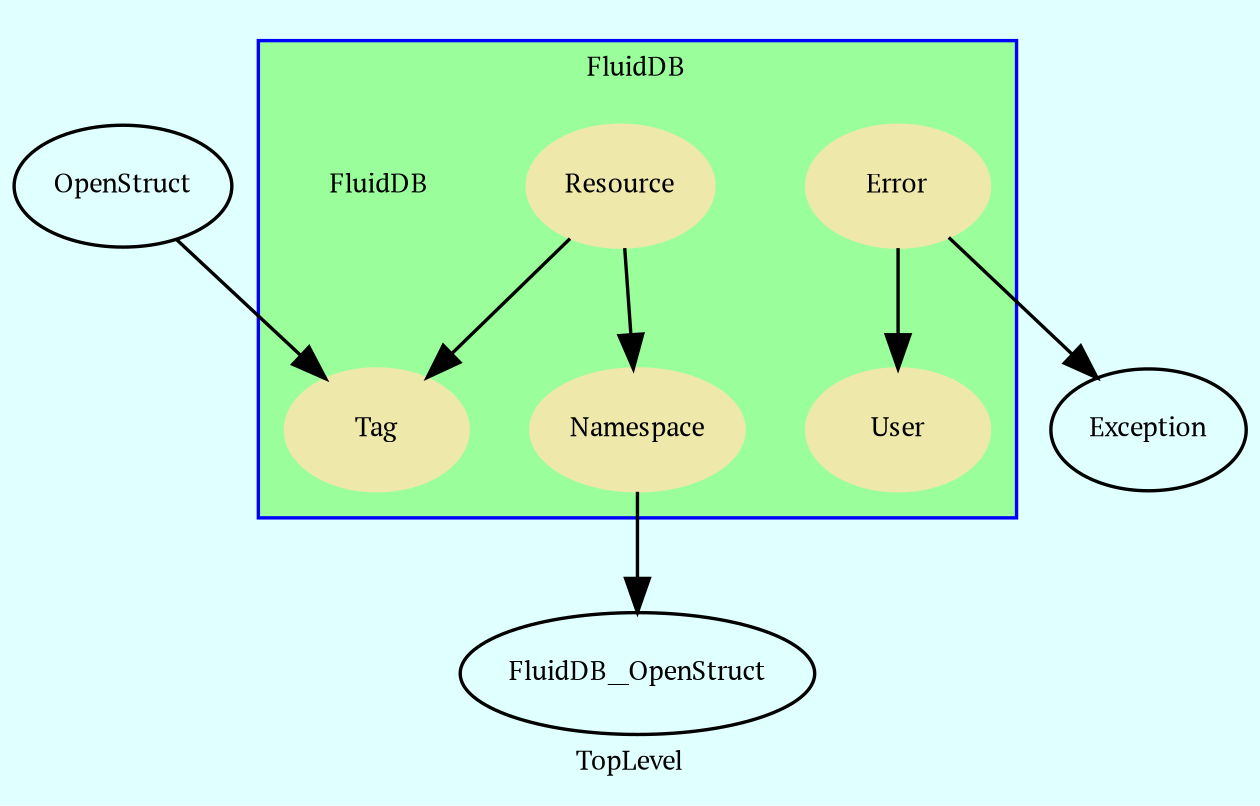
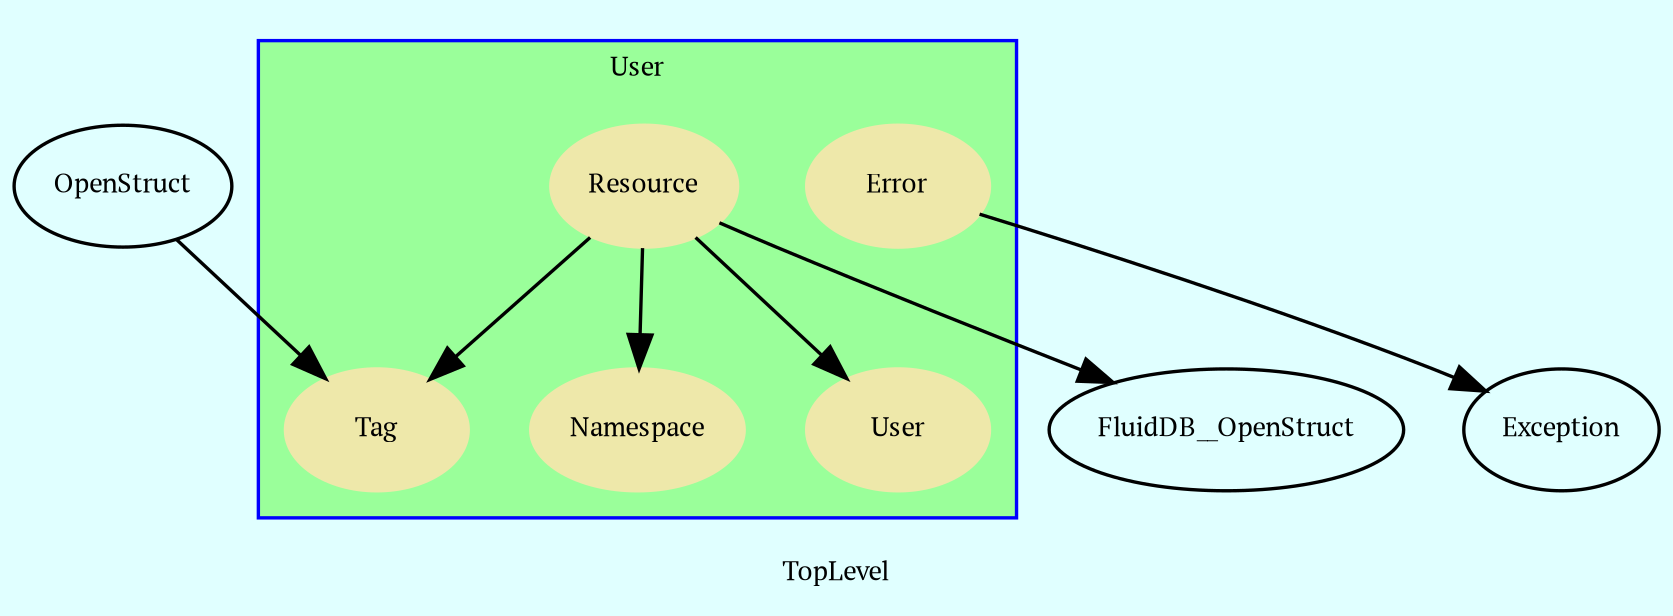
(637, 69) -> (637, 69)
(380, 186) -> none
(898, 291) -> (759, 296)
(637, 539) -> (899, 298)
